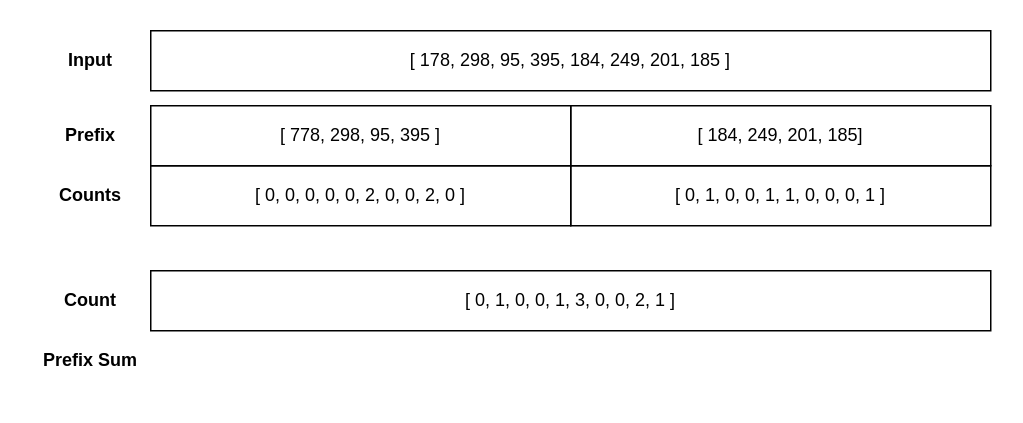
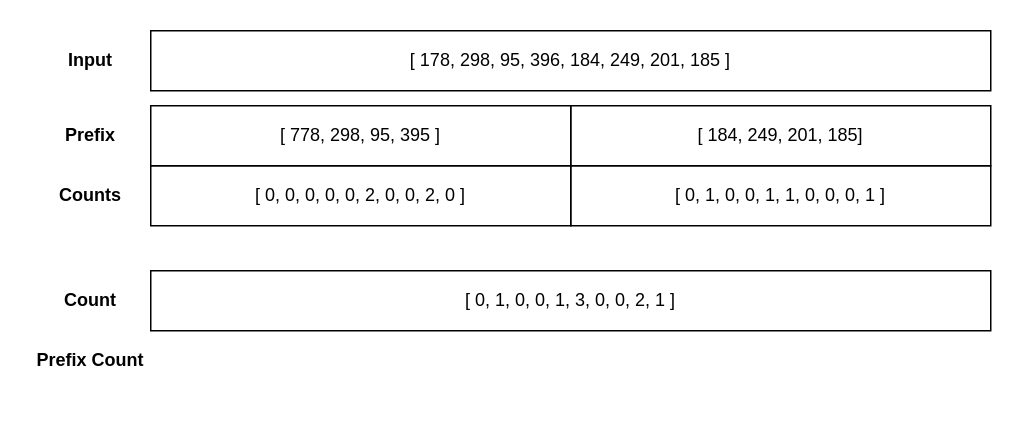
(571, 61) -> (571, 61)
(91, 361) -> (91, 361)
